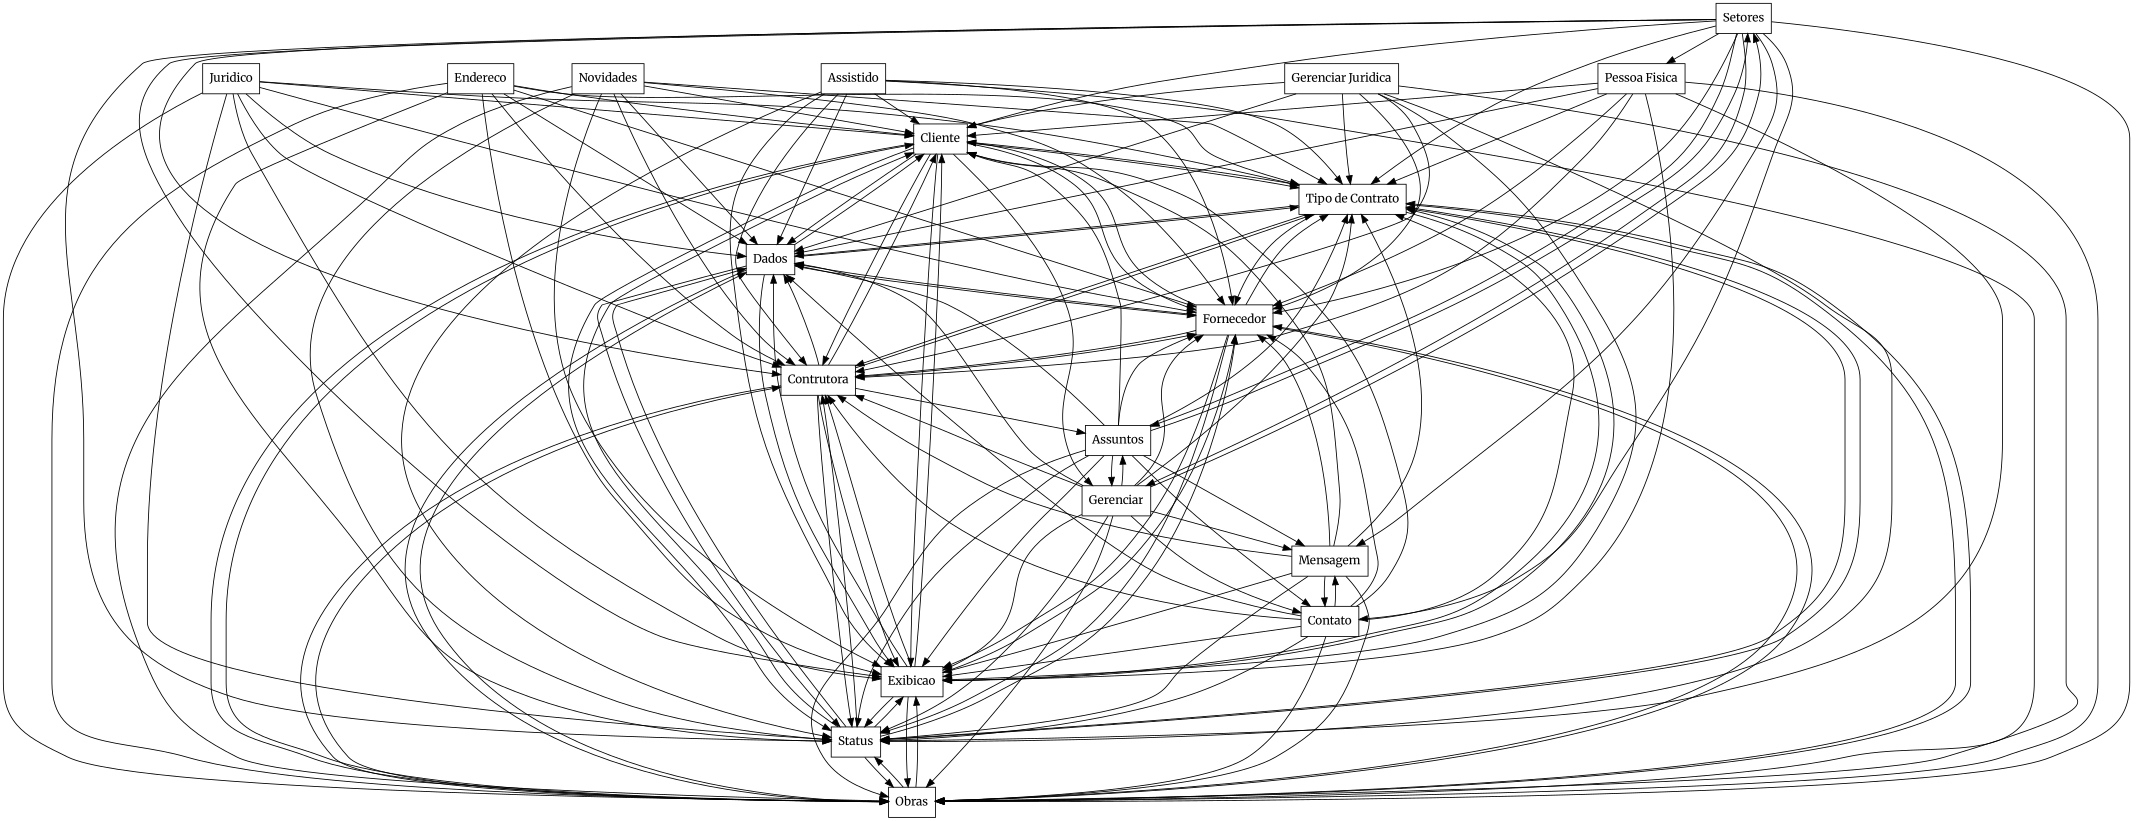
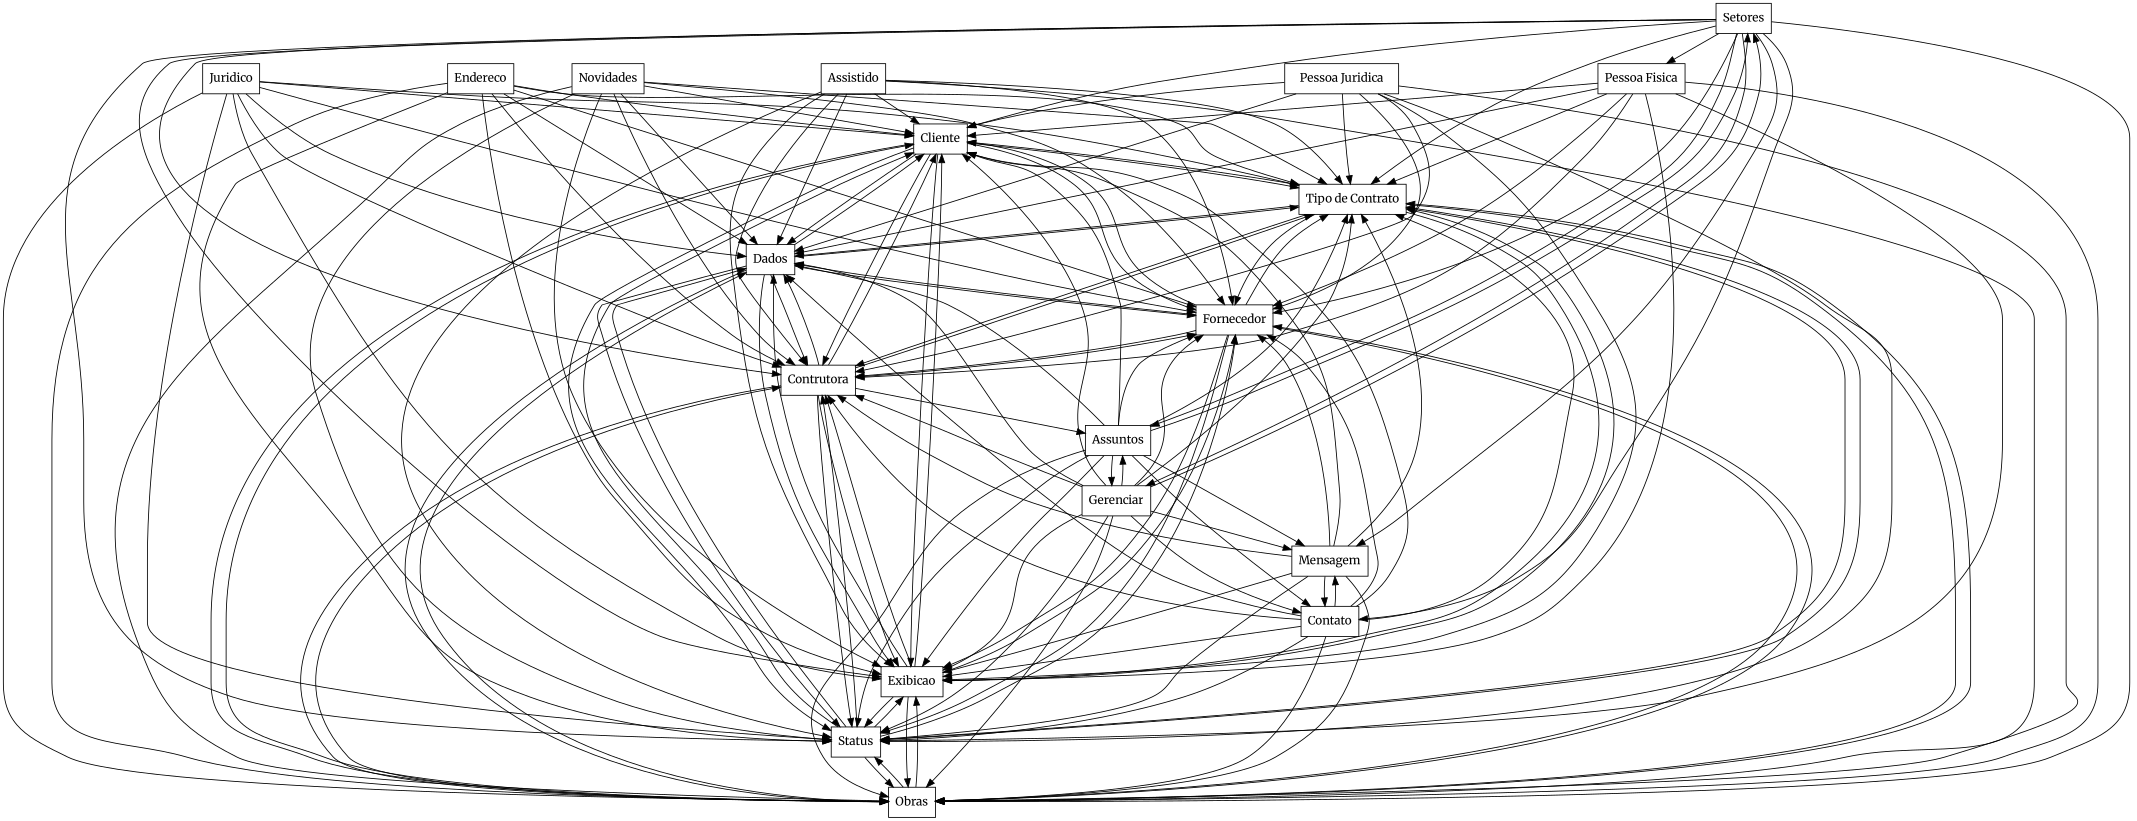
(1342, 79) -> (1342, 79)
(1068, 310) -> (1087, 325)
none -> (788, 316)
